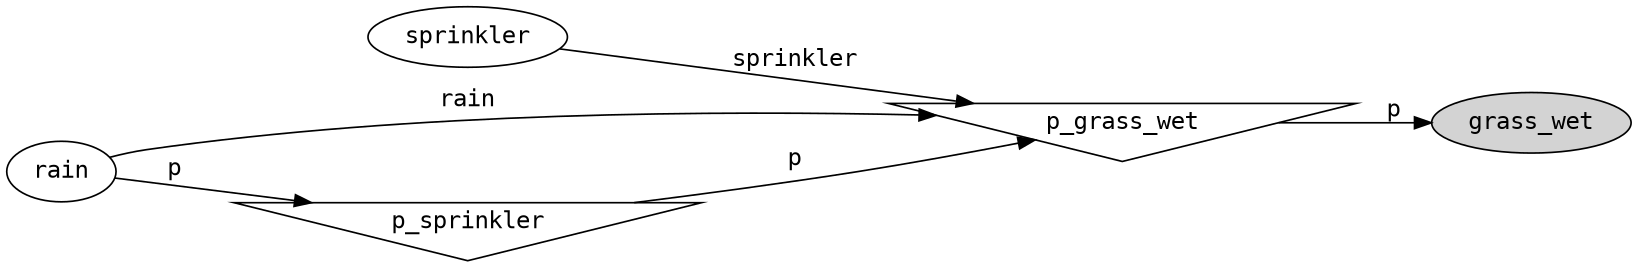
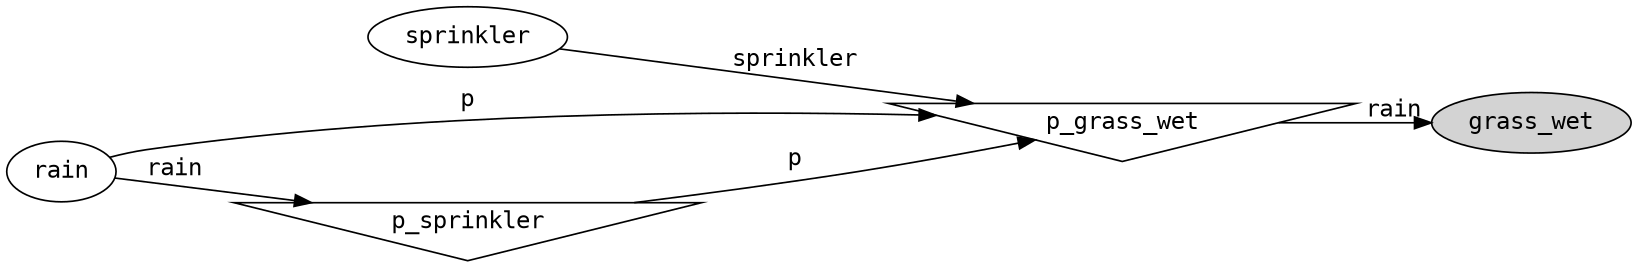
(468, 100) -> (468, 100)
(1394, 110) -> (1394, 110)
(175, 169) -> (175, 169)
